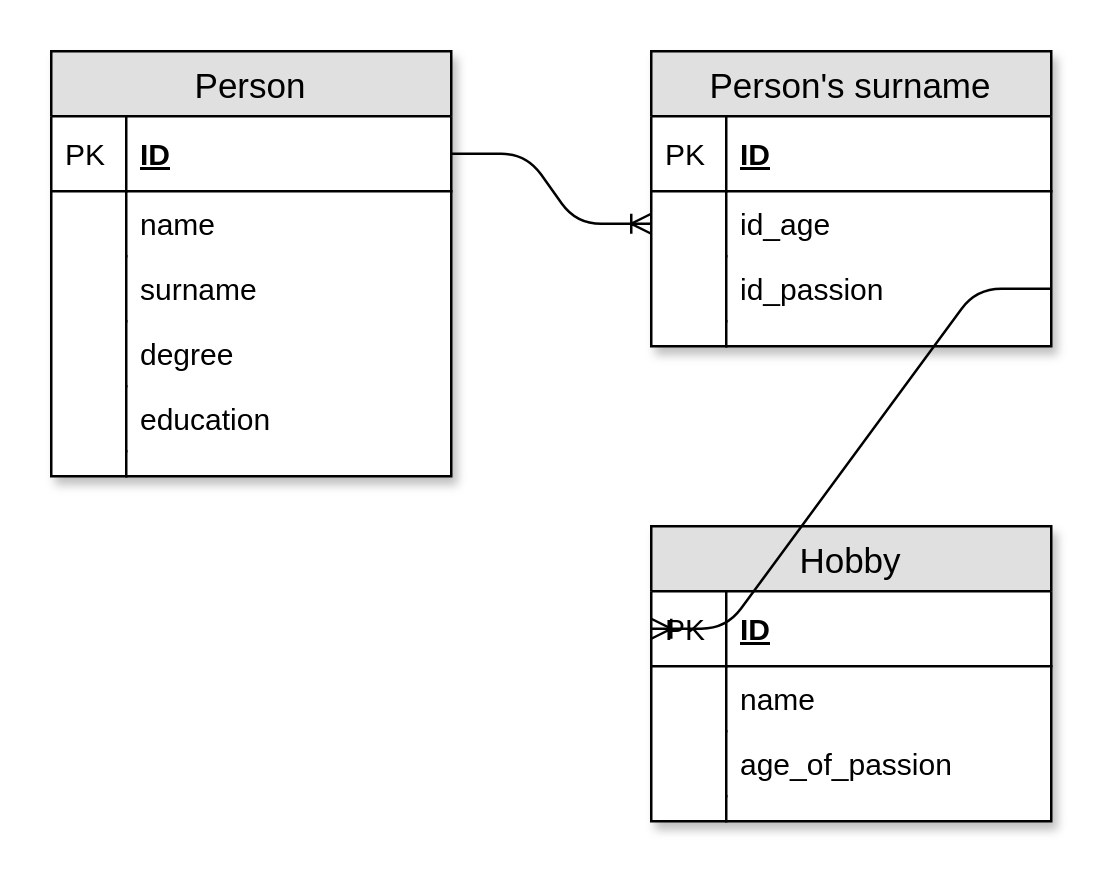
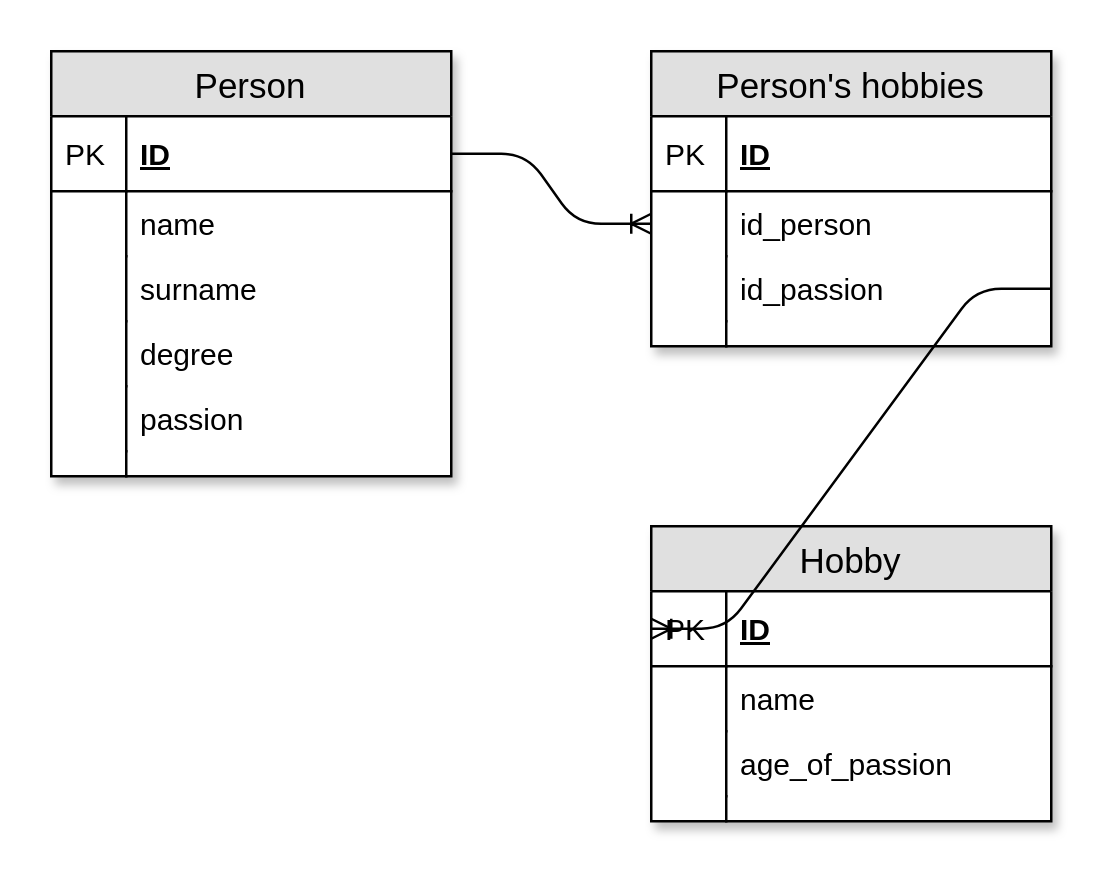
(850, 86) -> (850, 86)
(787, 225) -> (812, 225)
(212, 420) -> (195, 420)
